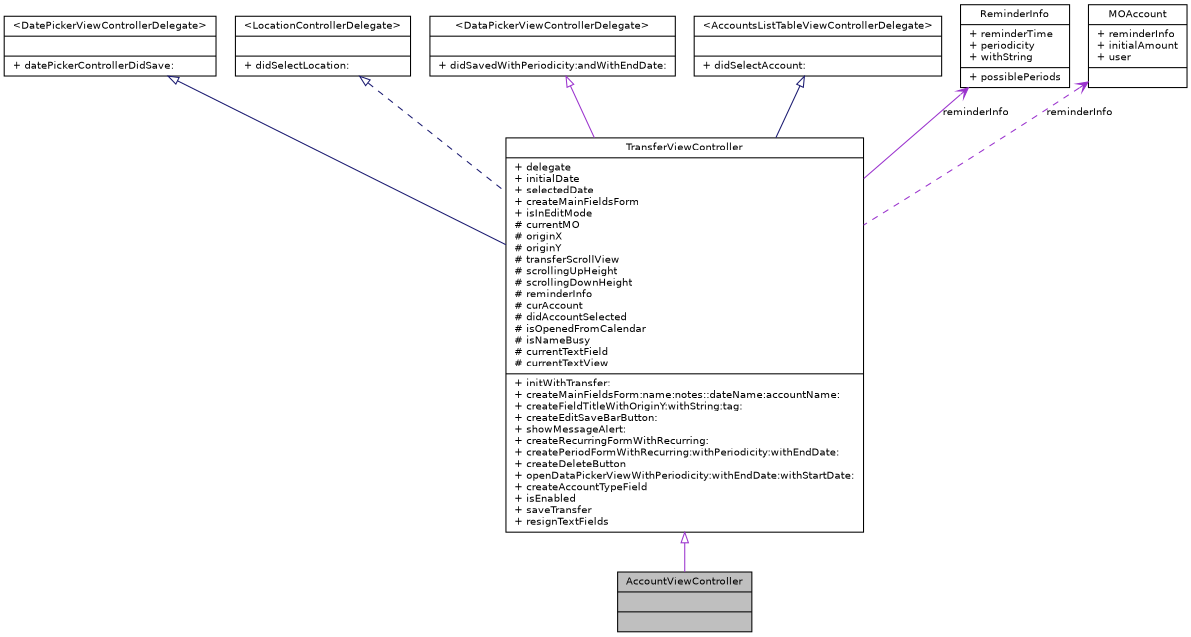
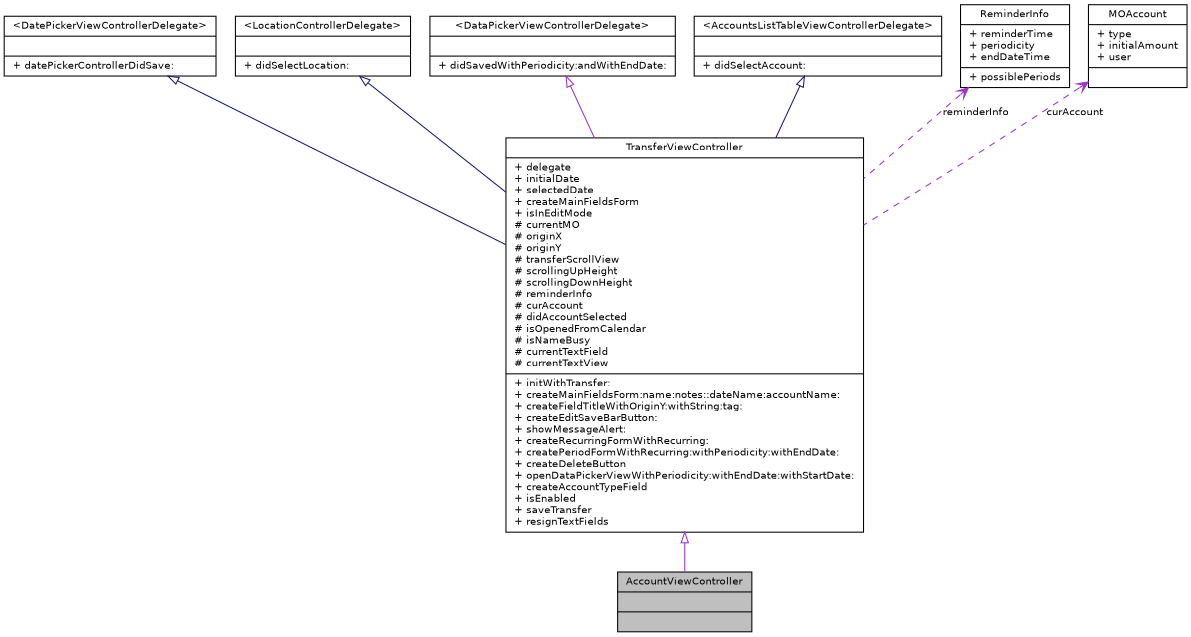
(1136, 34) -> (1115, 34)
(1001, 57) -> (1010, 57)
(1080, 113) -> (1075, 113)
(912, 137) -> (912, 137)
(437, 138) -> (437, 138)
